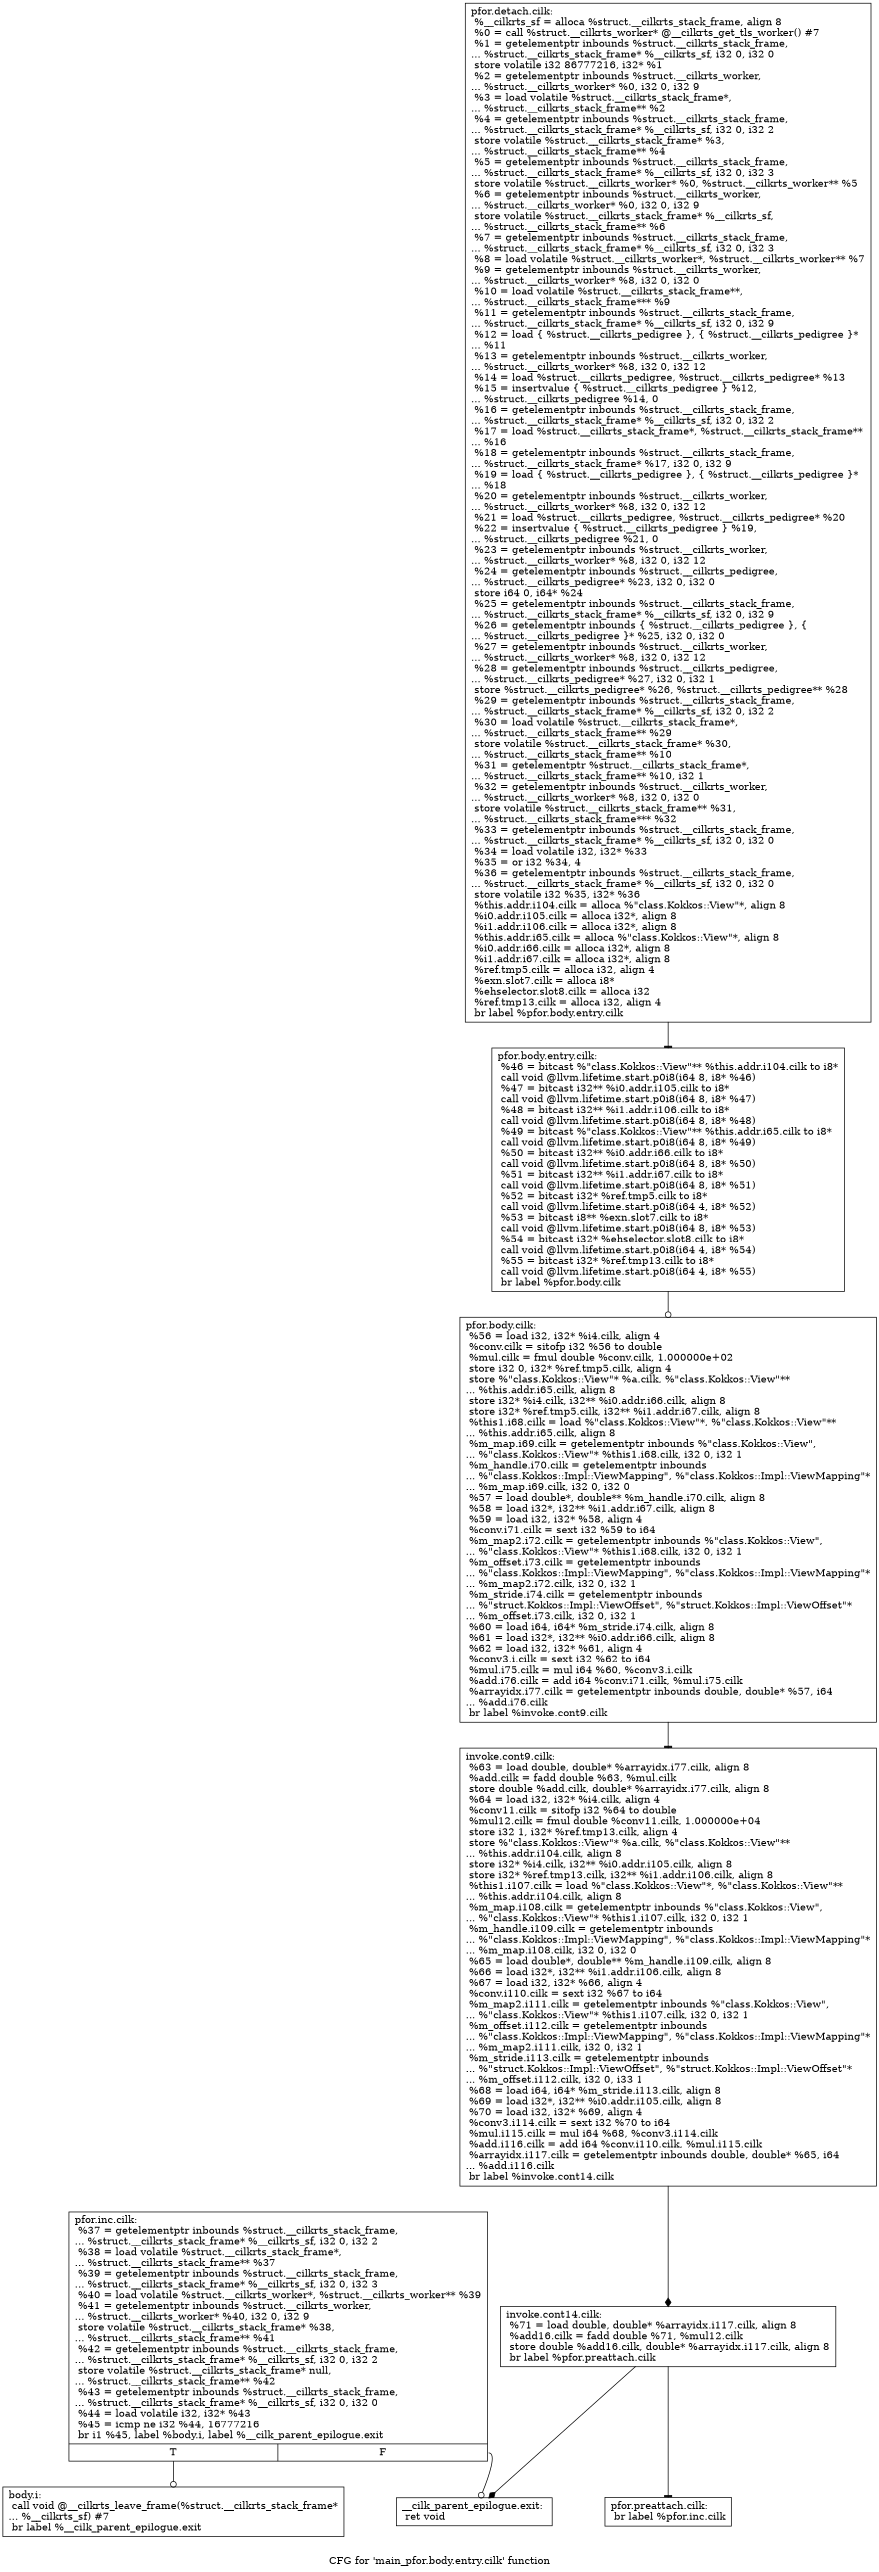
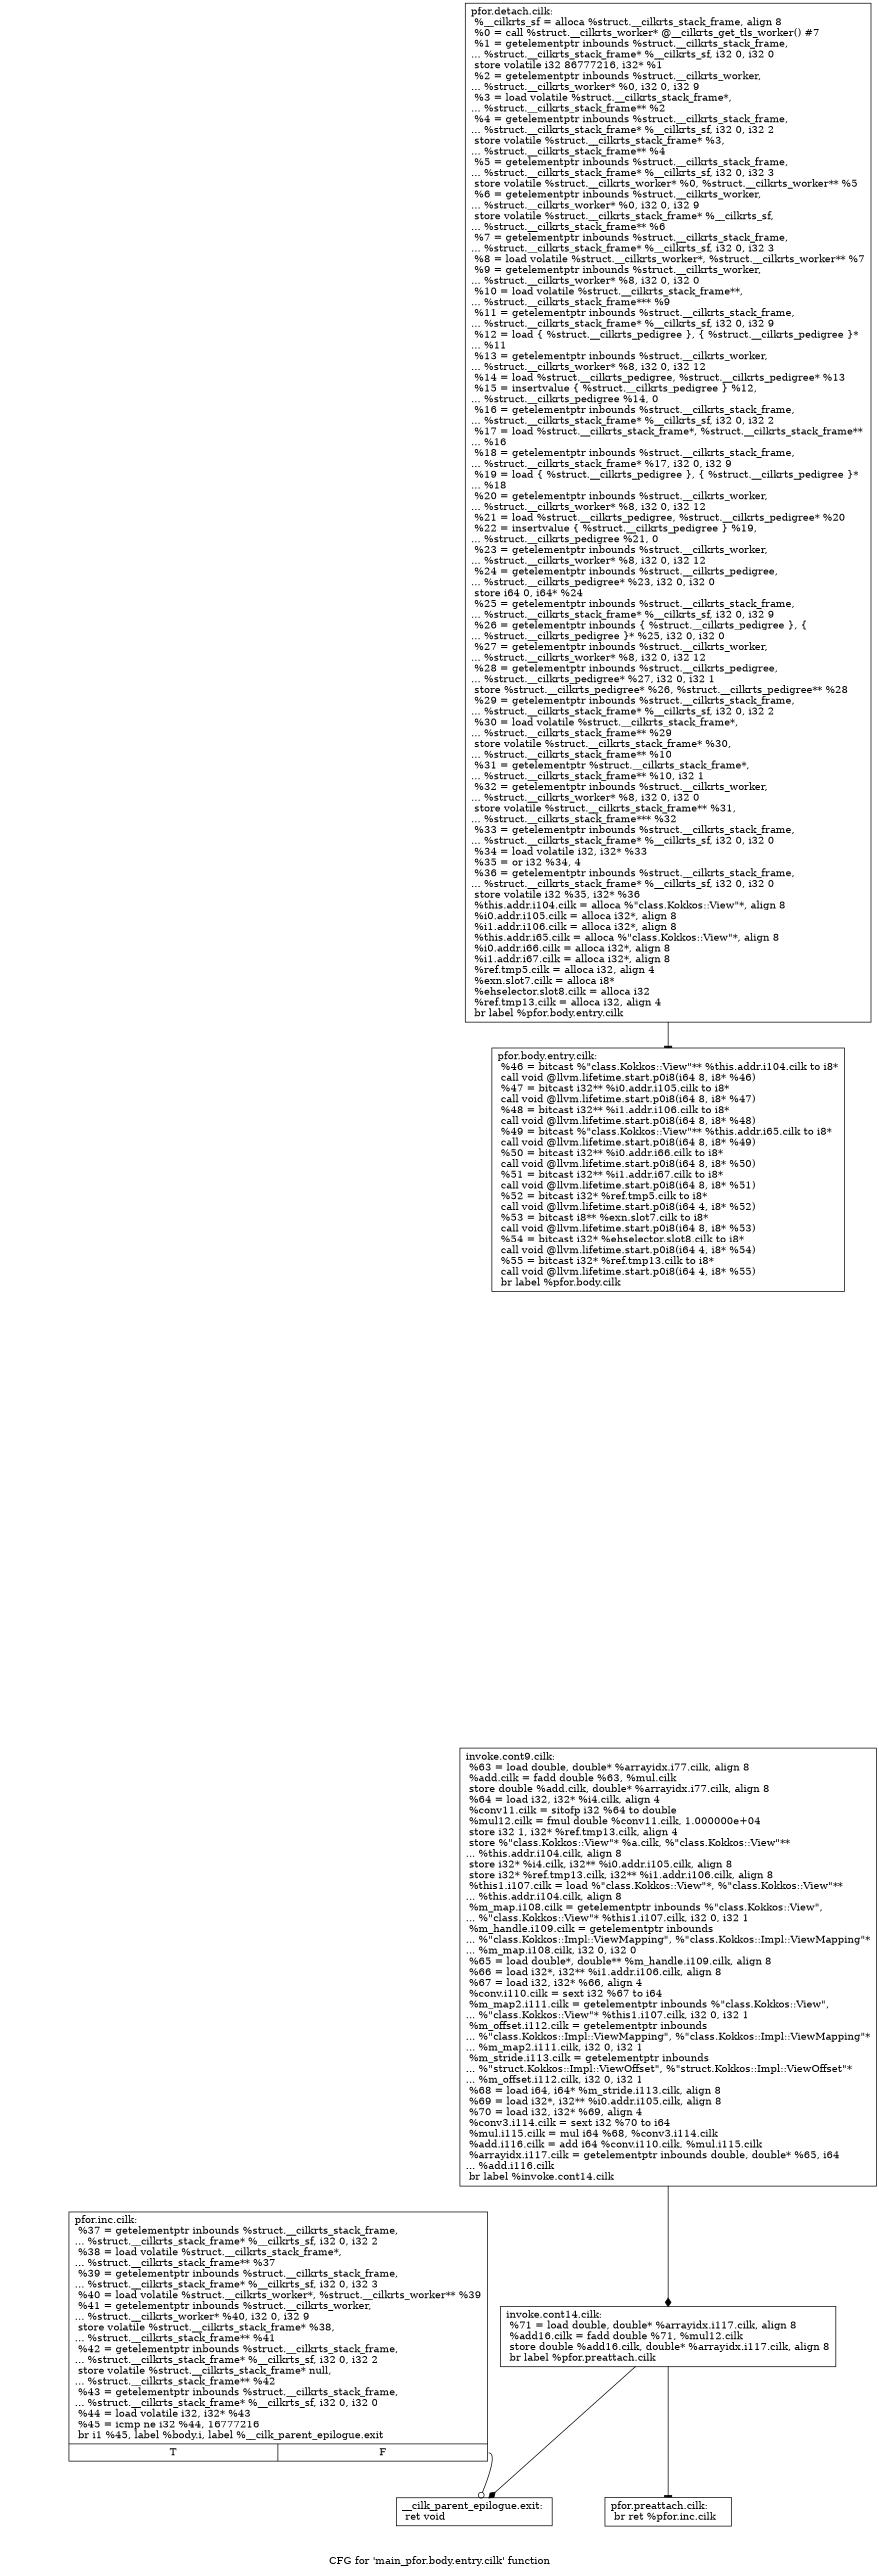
(668, 1520) -> none
(554, 2080) -> (554, 2080)
(173, 2512) -> none
(668, 2517) -> (663, 2517)
